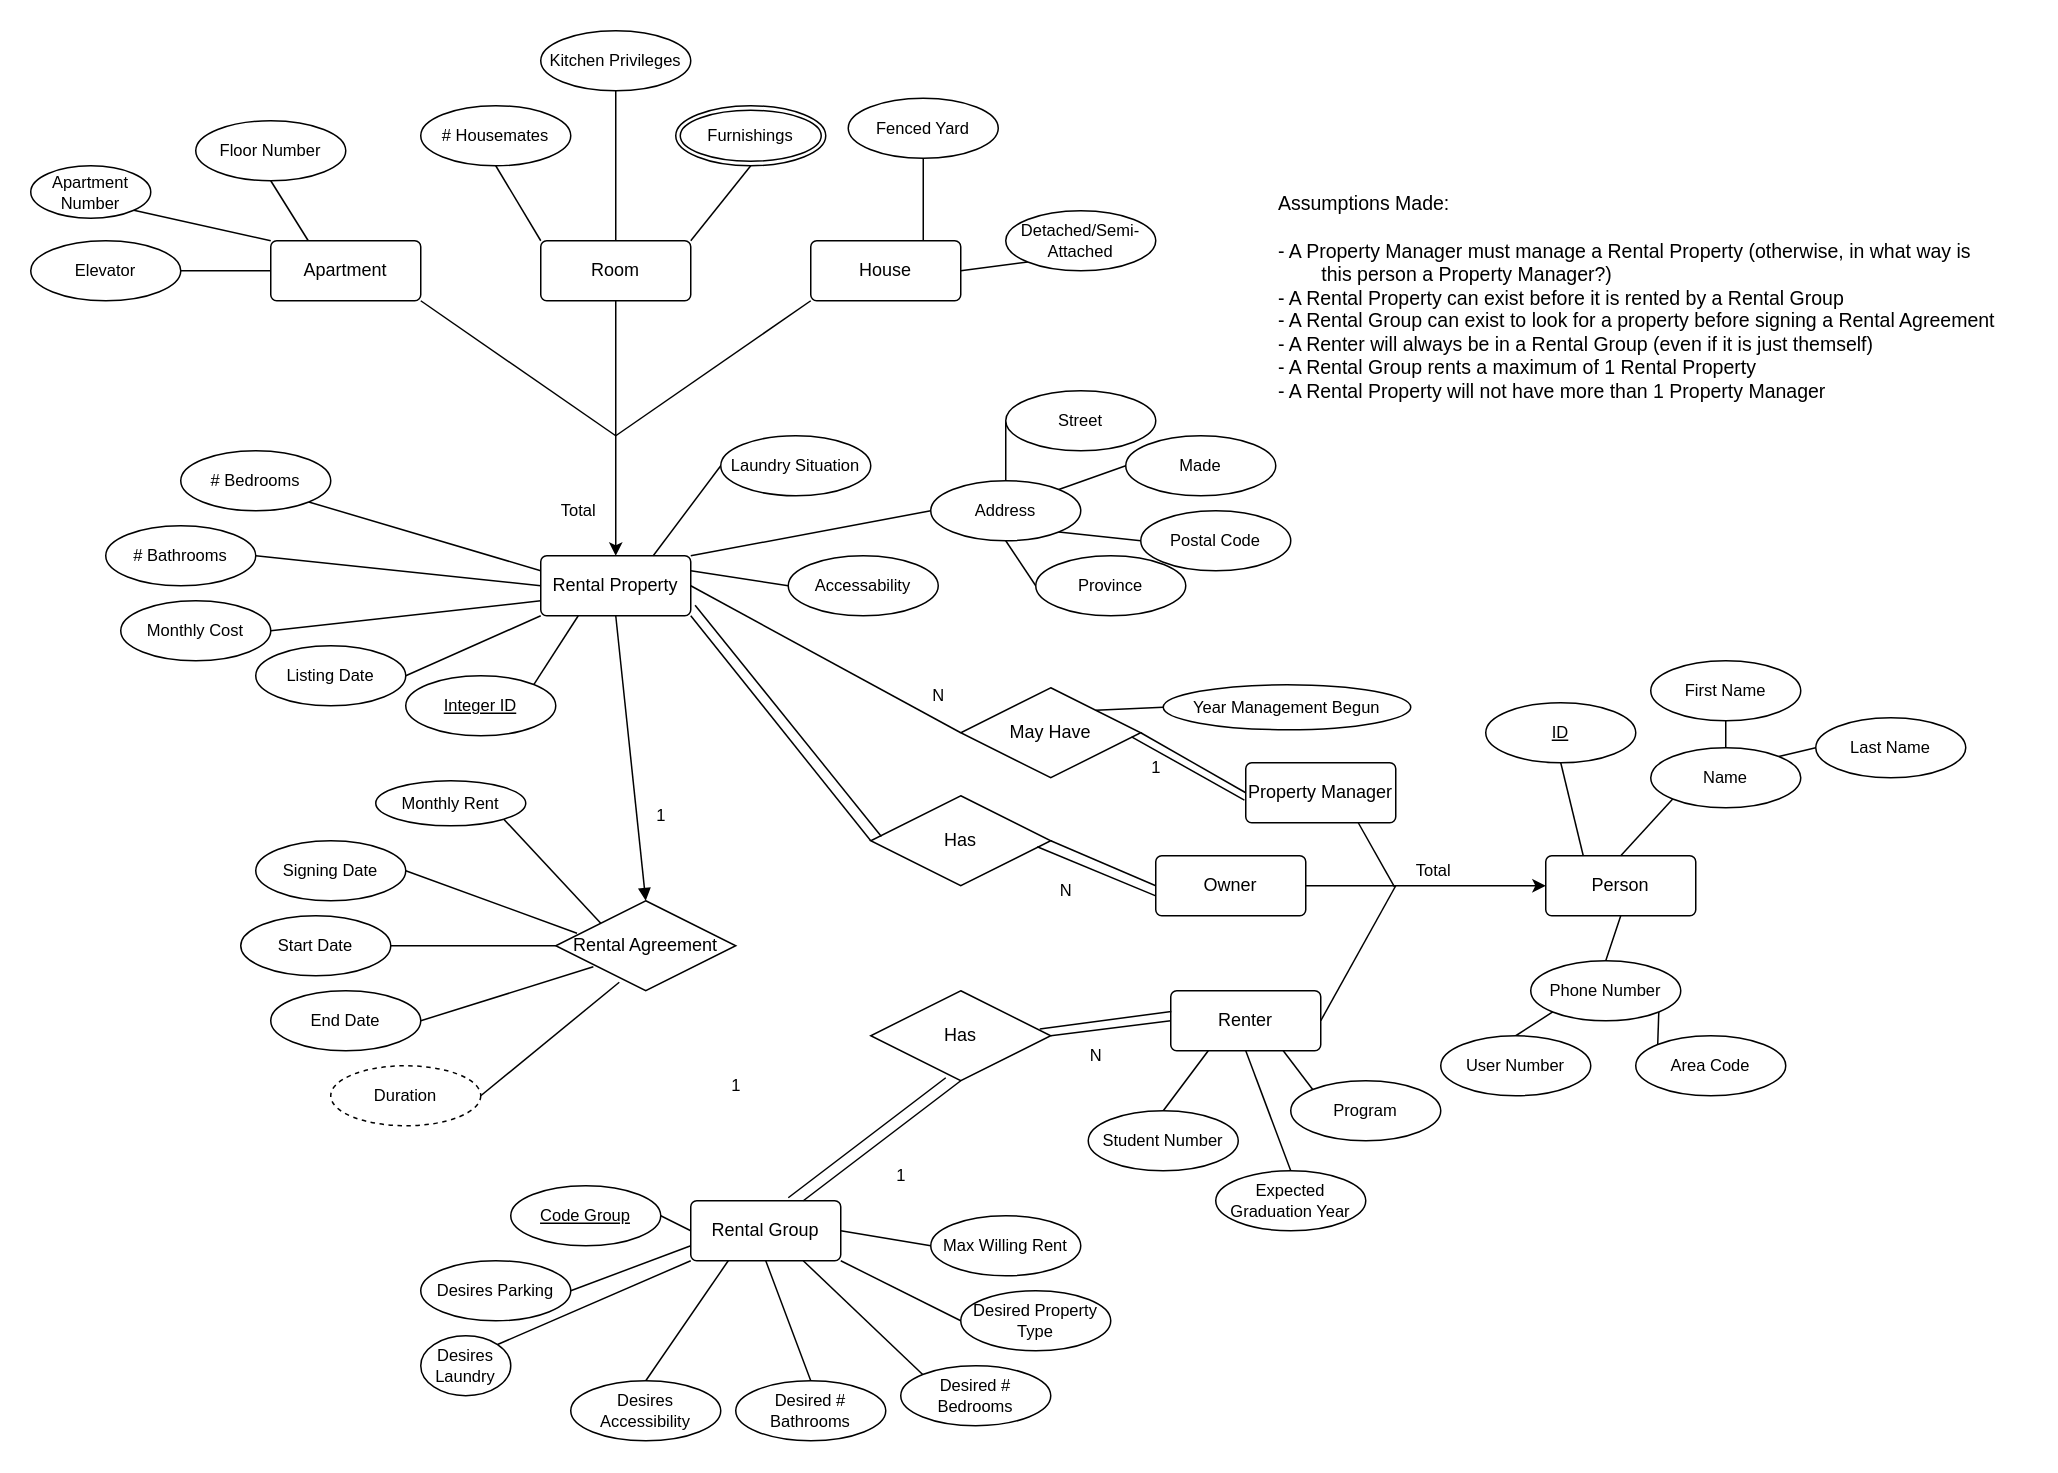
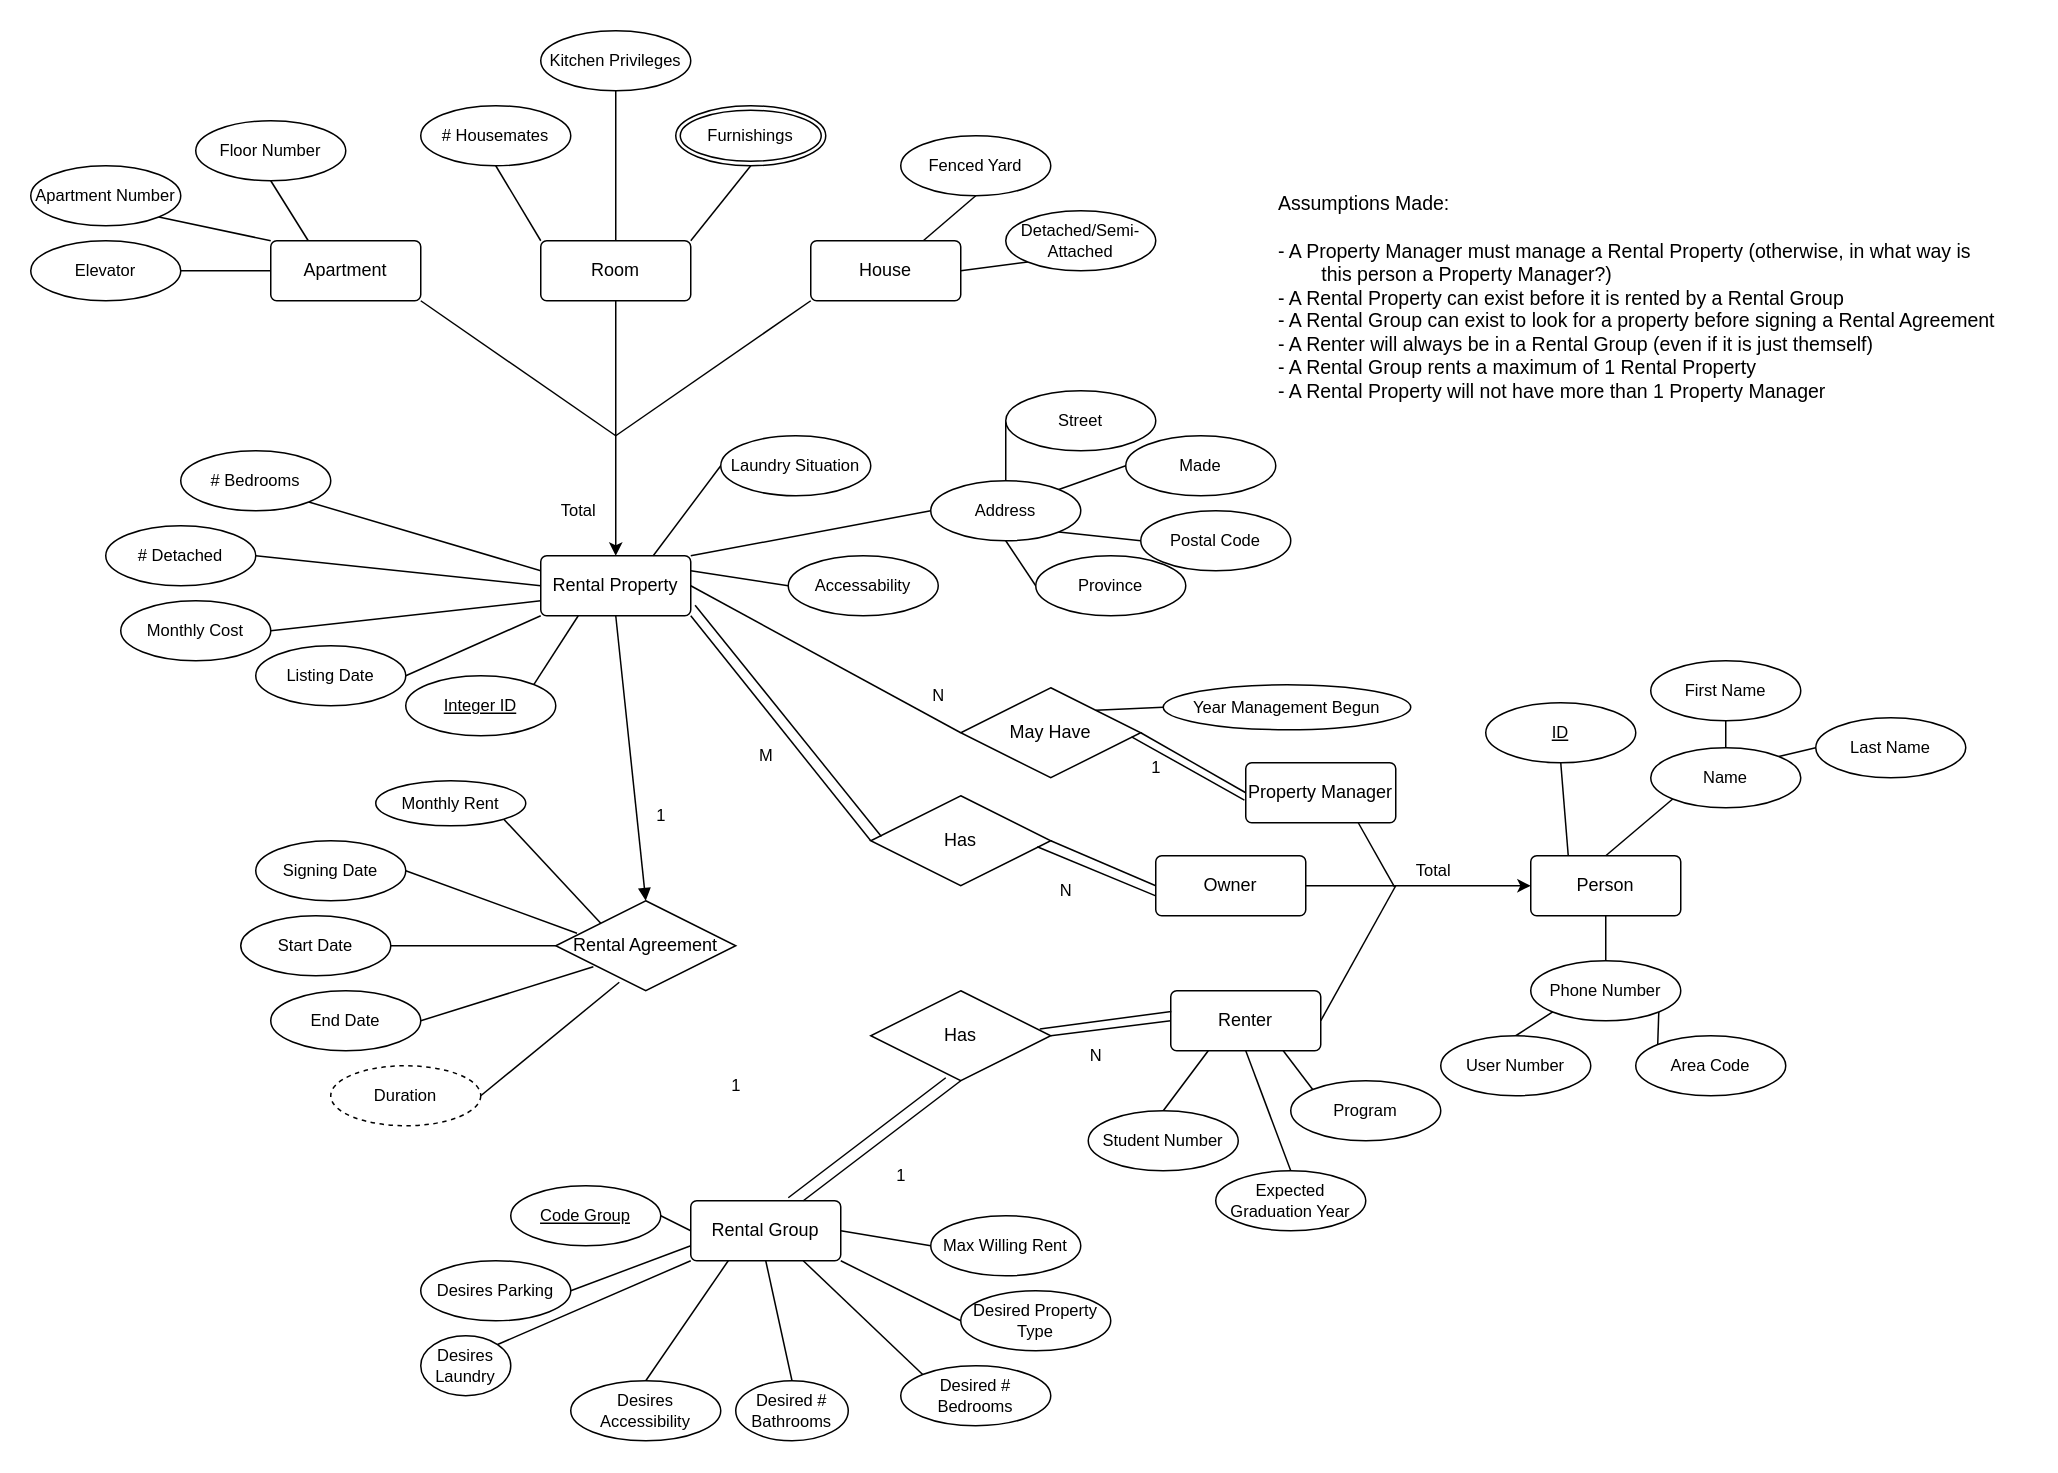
(923, 128) -> (976, 166)
(91, 192) -> (106, 196)
(181, 556) -> (181, 556)
none -> (766, 755)
(1621, 886) -> (1606, 886)
(811, 1411) -> (792, 1411)
